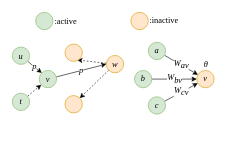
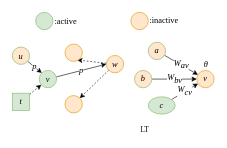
(157, 51) -> (157, 51)
(21, 56) -> (21, 56)
(143, 79) -> (143, 79)
(21, 102) -> (21, 102)
(157, 106) -> (162, 106)
none -> (145, 130)
